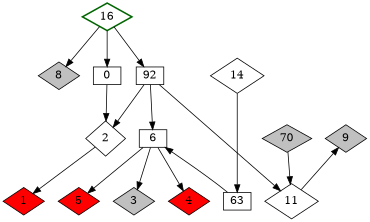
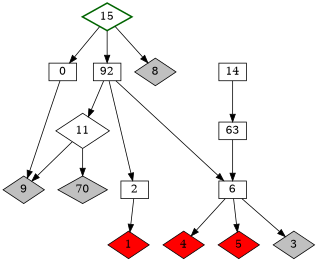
(107, 17) -> (107, 17)
(237, 76) -> (233, 72)
(107, 99) -> (45, 126)
(106, 139) -> (135, 190)
(289, 164) -> (83, 158)
